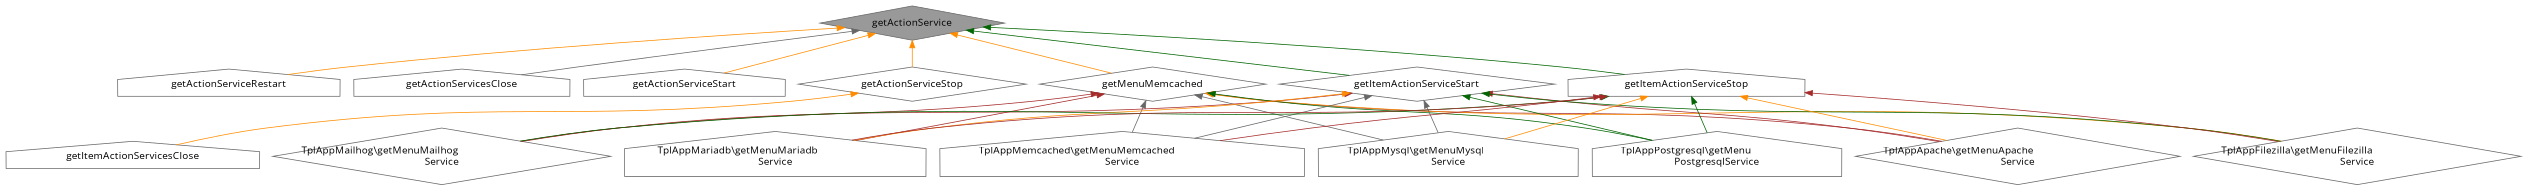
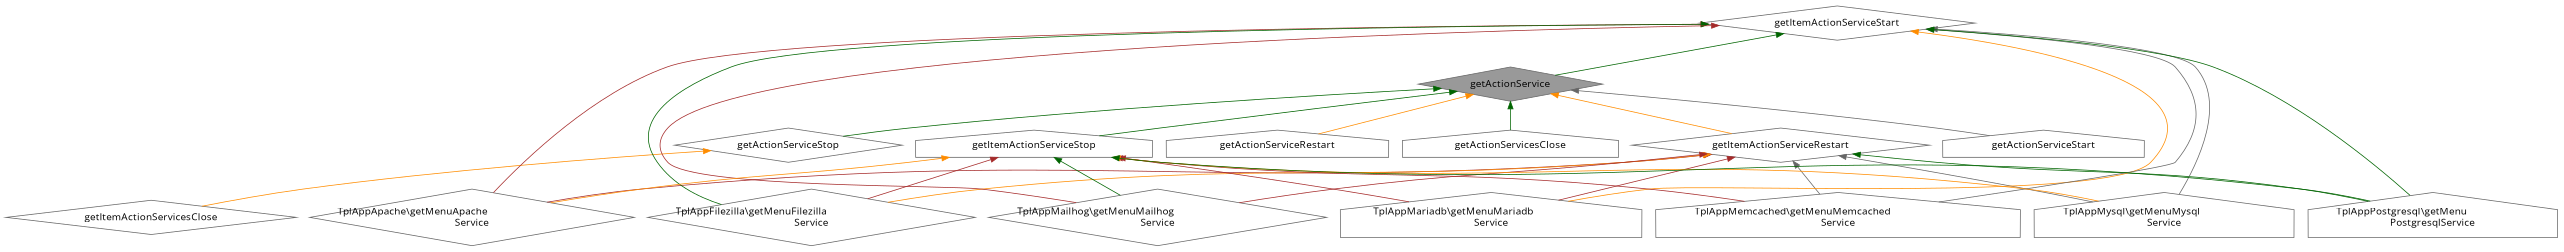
(687, 53) -> (1510, 120)
(1162, 53) -> (1666, 55)
(796, 54) -> (1784, 111)
(912, 57) -> (1138, 108)
(1153, 84) -> (1781, 145)
(133, 156) -> (151, 217)
